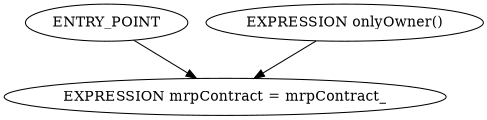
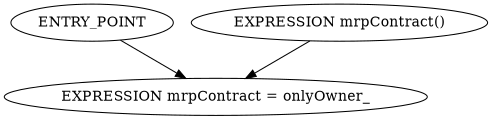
(345, 23) -> (339, 23)
(225, 97) -> (216, 97)
